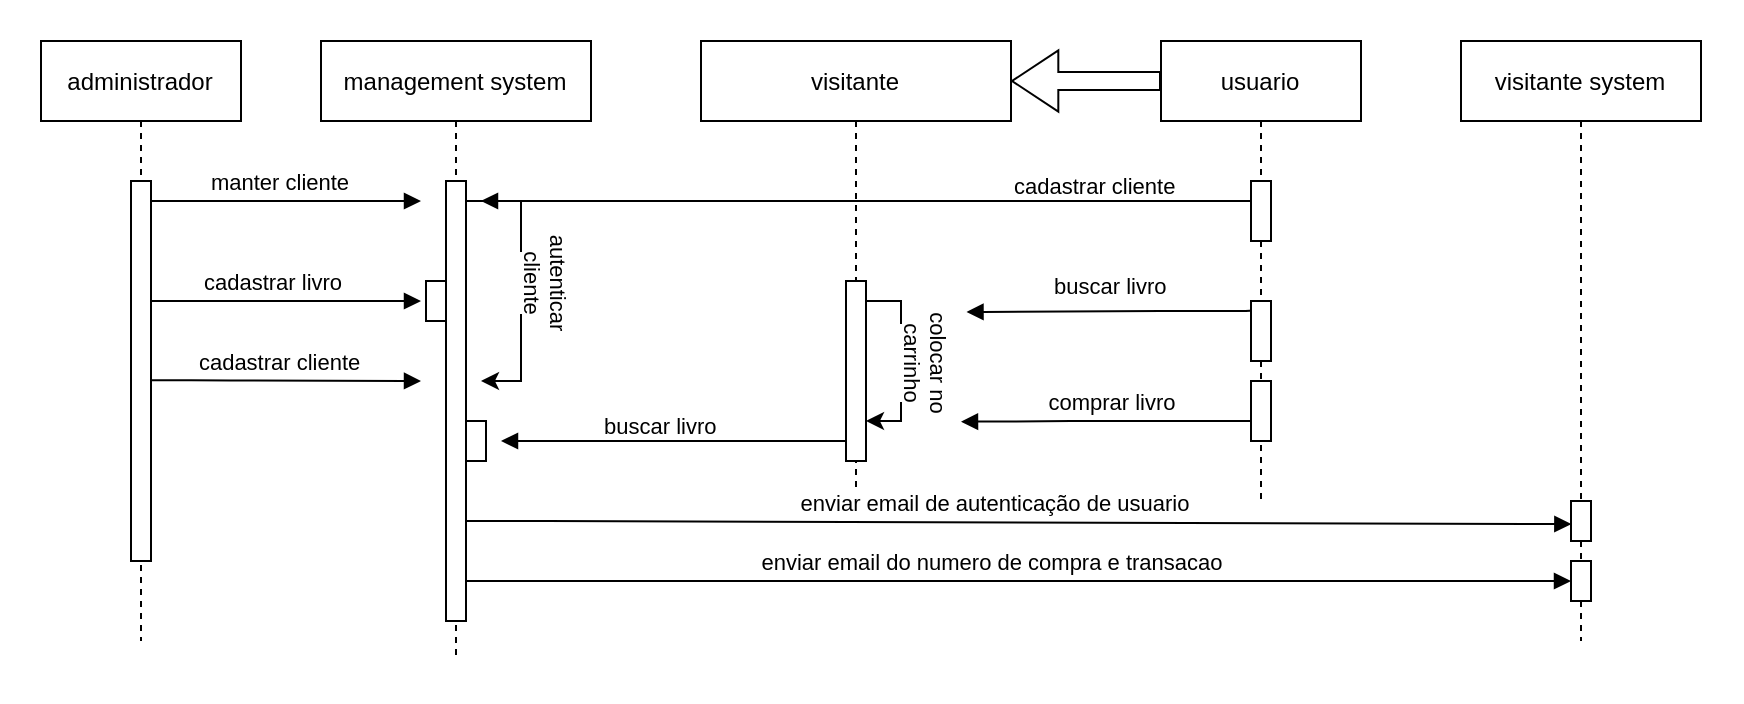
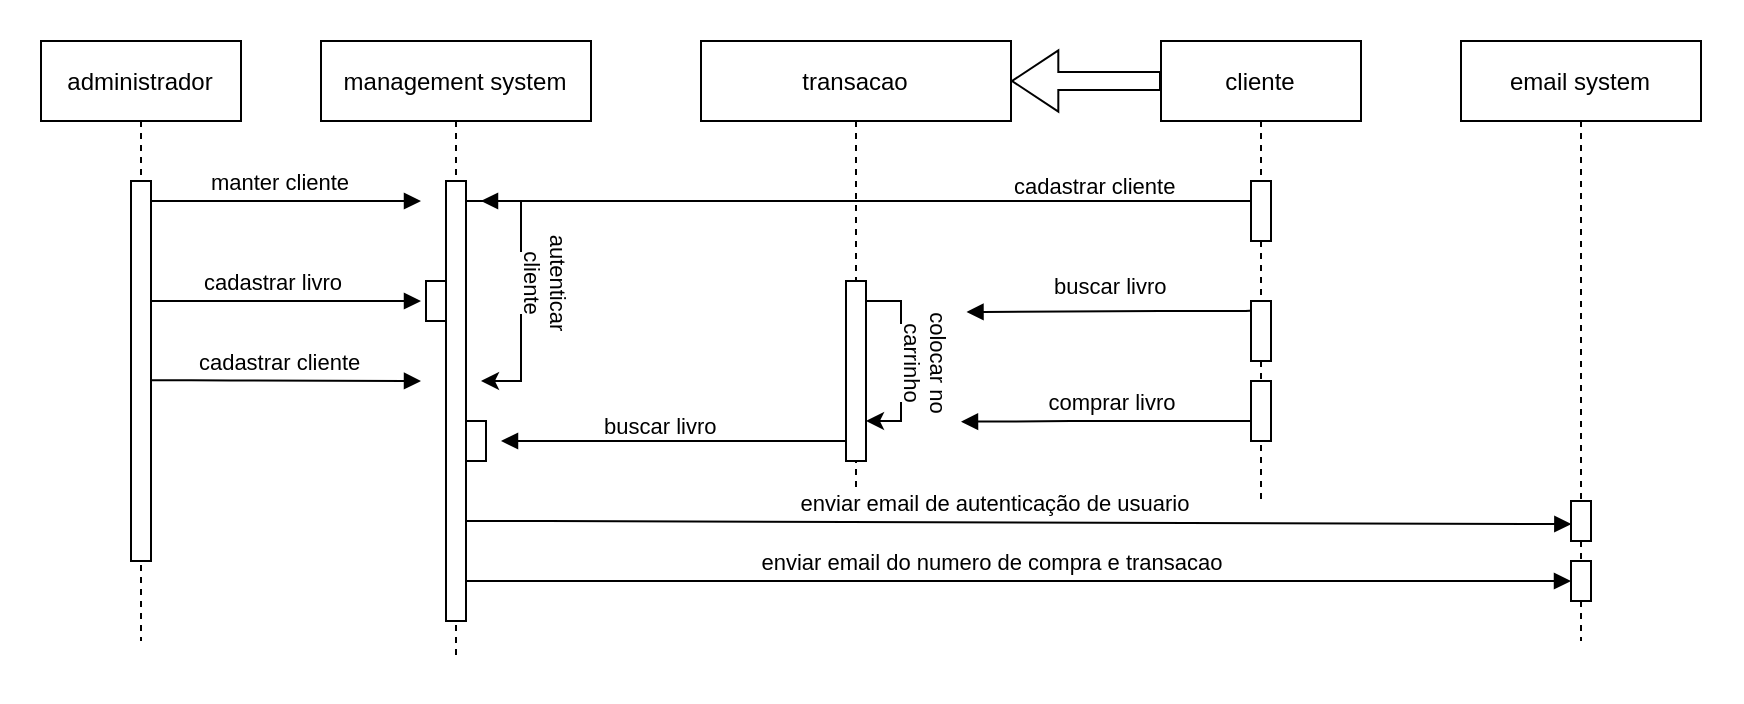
(855, 82) -> (855, 82)
(1260, 82) -> (1260, 82)
(1580, 82) -> (1580, 82)
